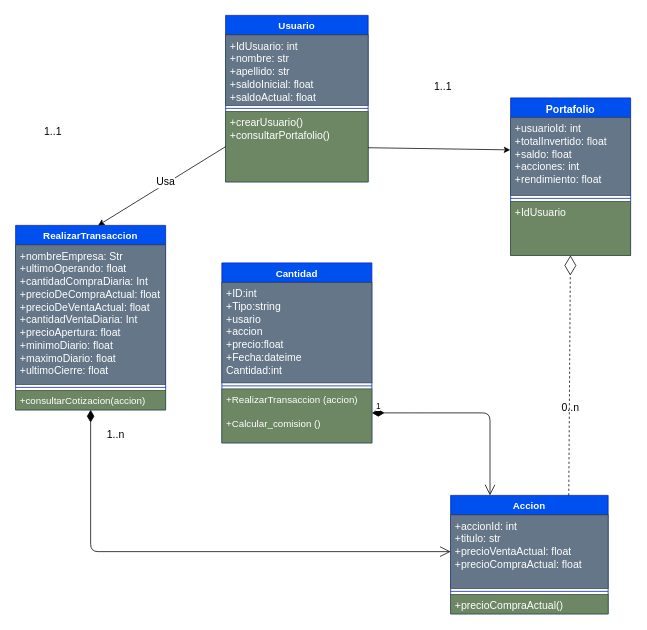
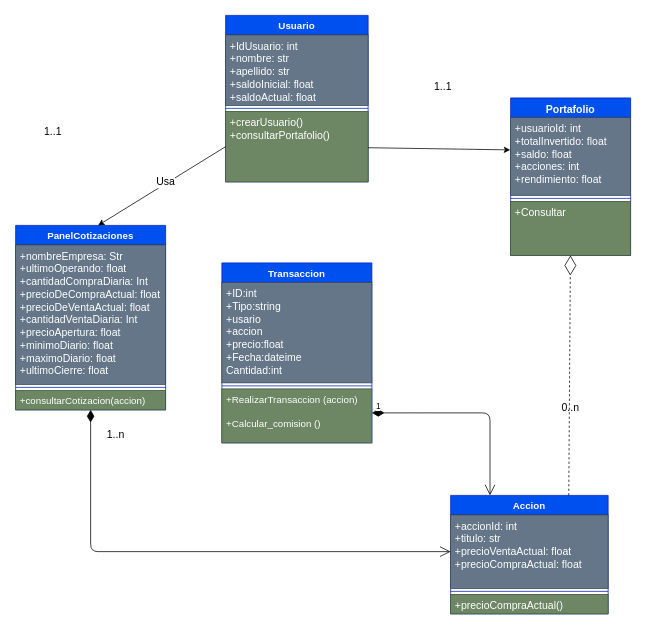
(543, 213) -> (543, 213)
(90, 236) -> (90, 236)
(296, 274) -> (296, 274)
